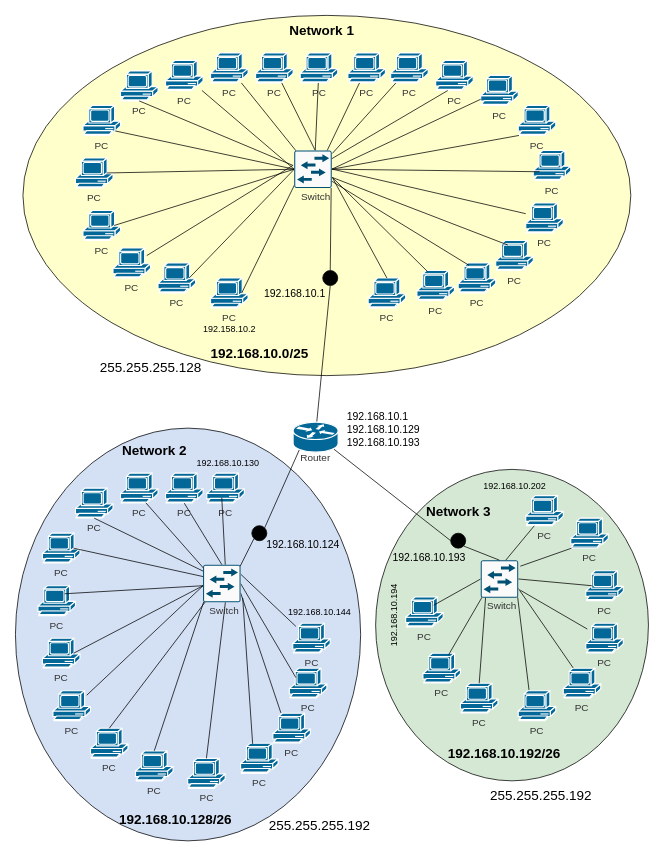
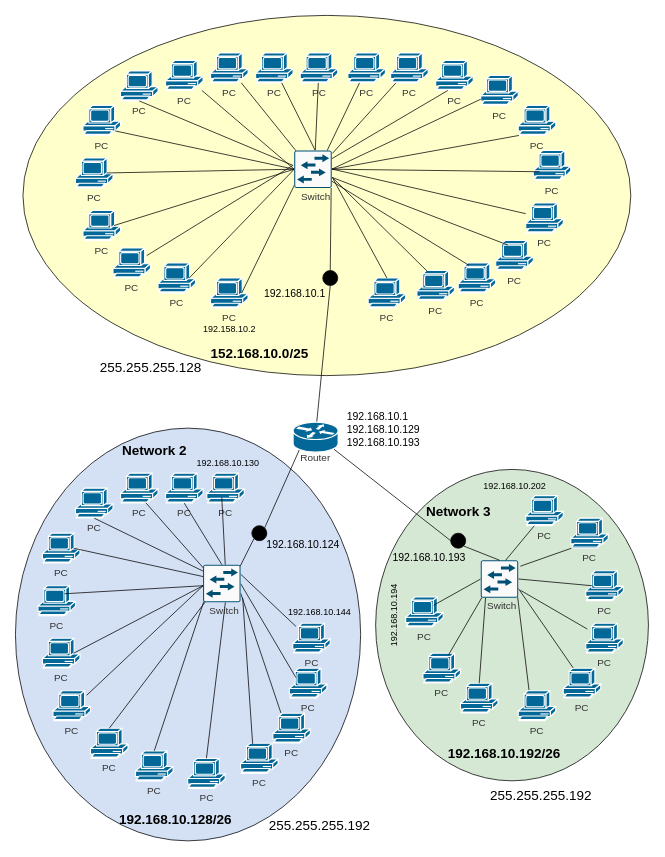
(321, 31) -> none
(260, 354) -> (260, 354)
